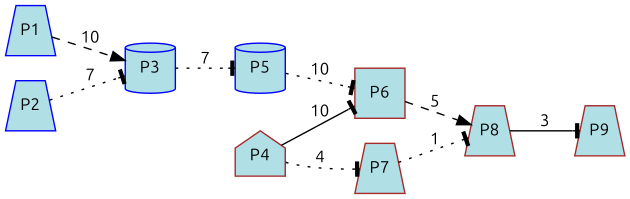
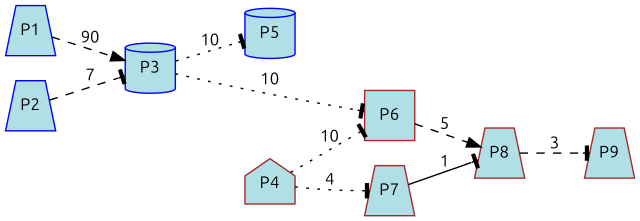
(90, 38) -> (90, 38)
(205, 59) -> (210, 41)
(317, 80) -> (266, 93)
(84, 89) -> (84, 89)
(315, 127) -> (324, 153)
(541, 131) -> (551, 153)
(430, 151) -> (440, 174)
